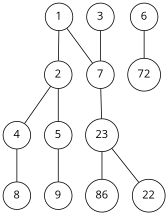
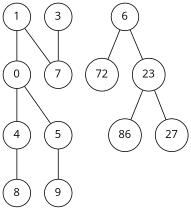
(58, 75) -> (17, 75)
(101, 104) -> (136, 45)
(149, 196) -> (172, 135)
